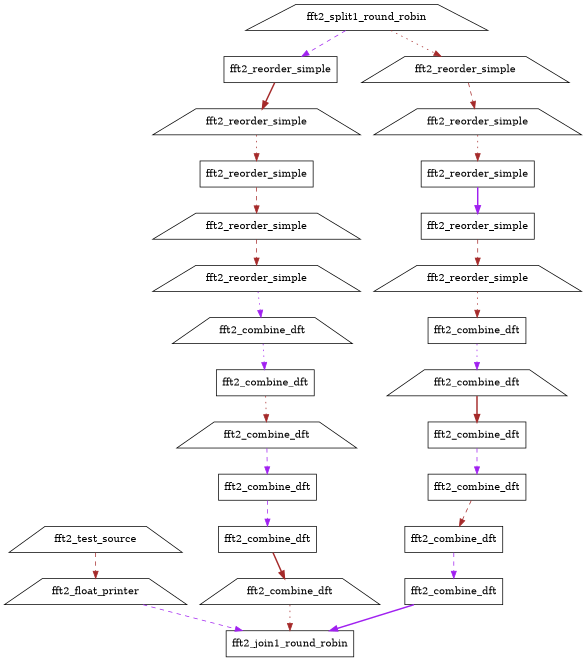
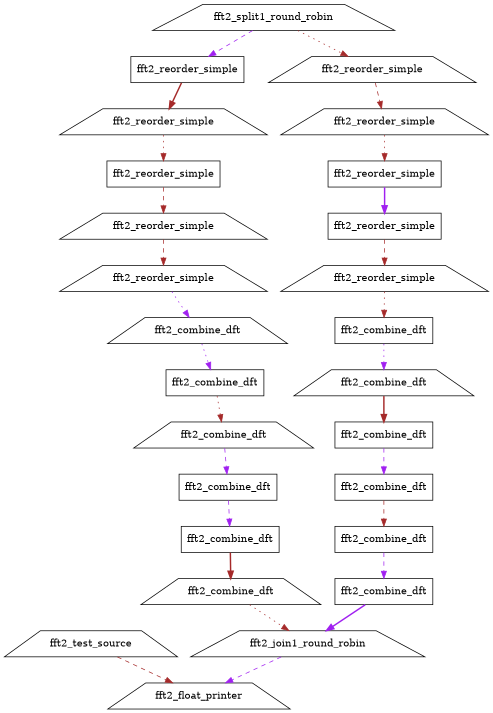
(189, 617) -> (257, 668)
(290, 644) -> (308, 644)
